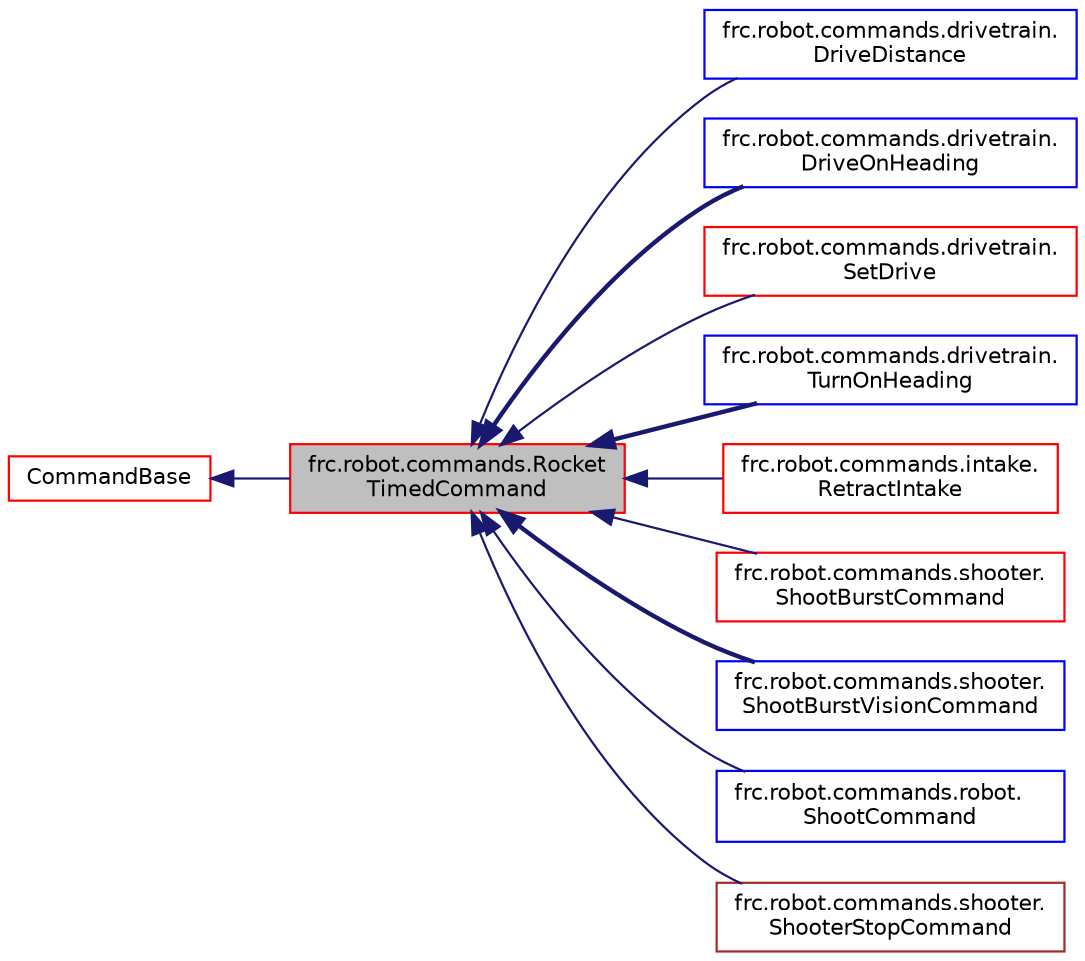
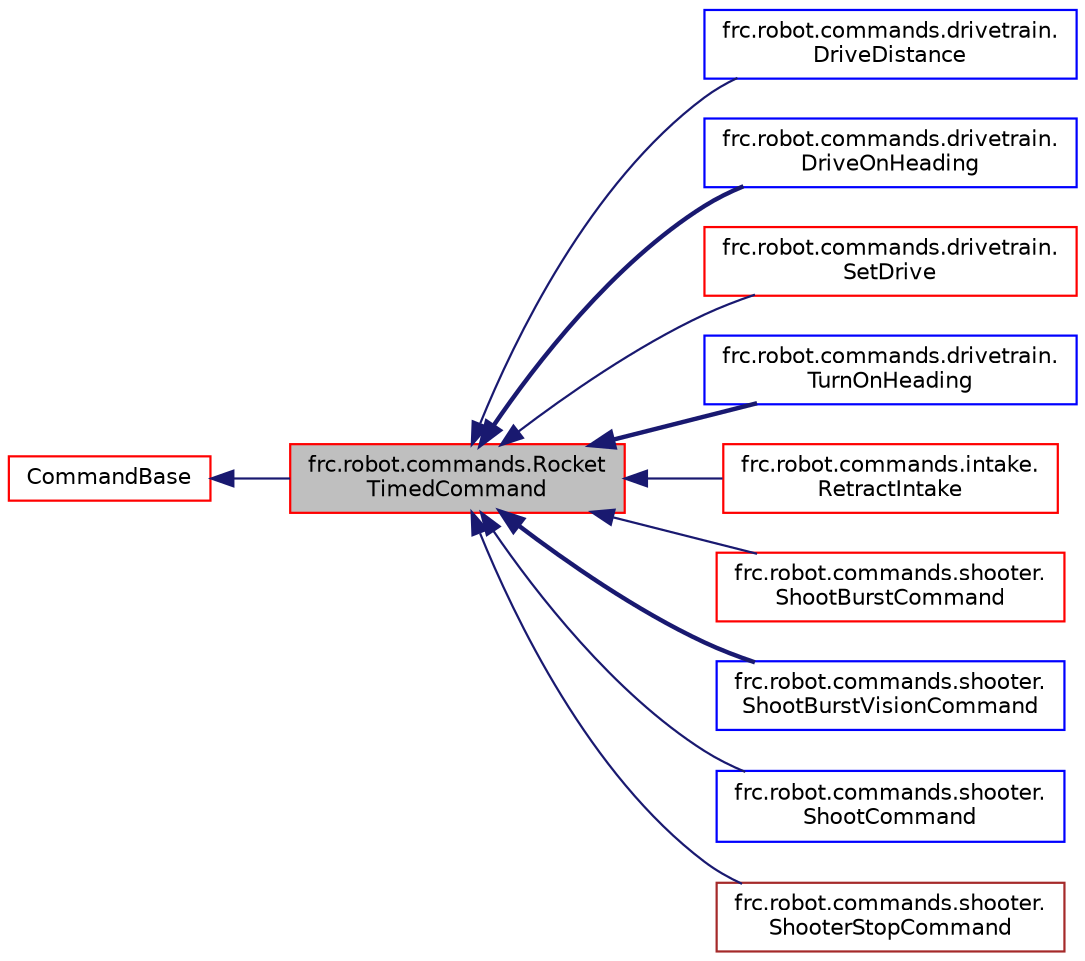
(891, 806) -> (891, 806)
